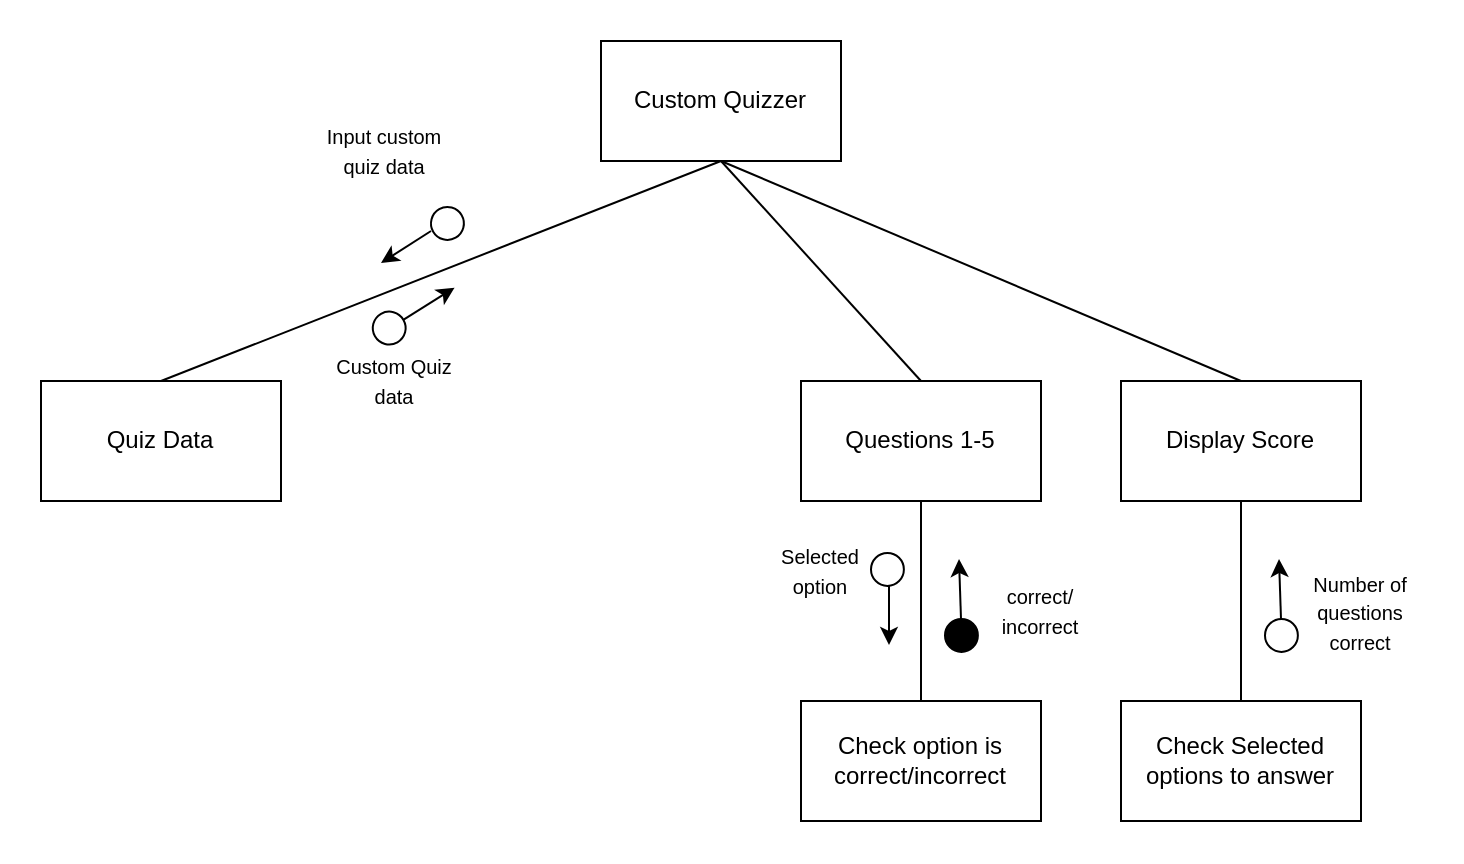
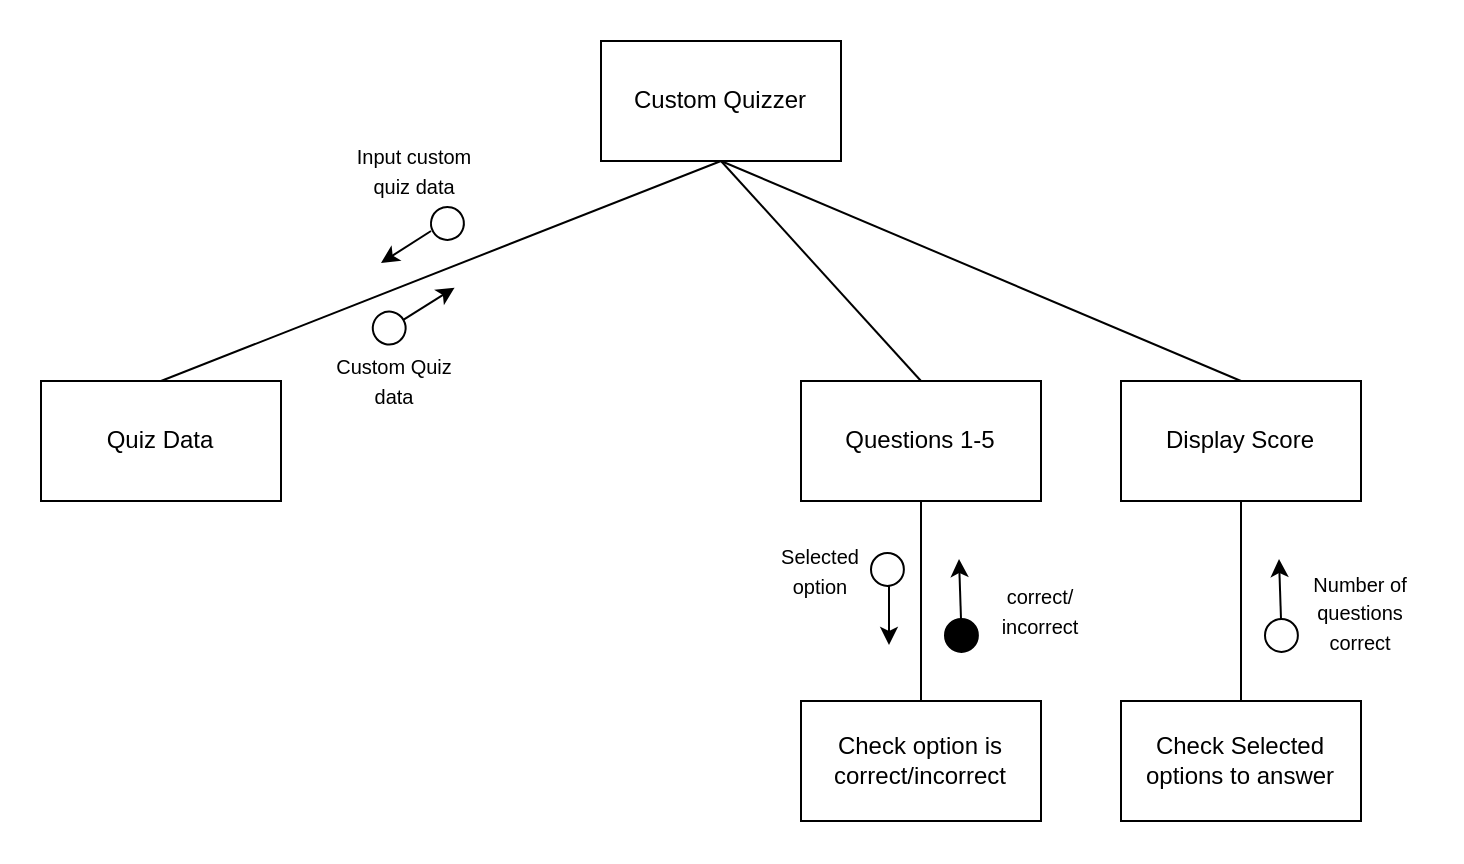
(385, 151) -> (415, 171)
